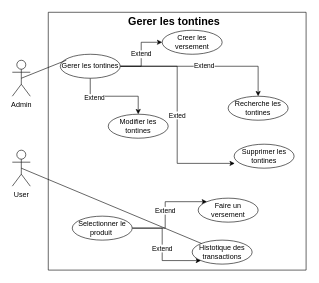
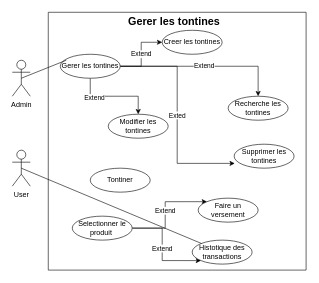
(192, 42) -> (192, 42)
none -> (120, 180)
